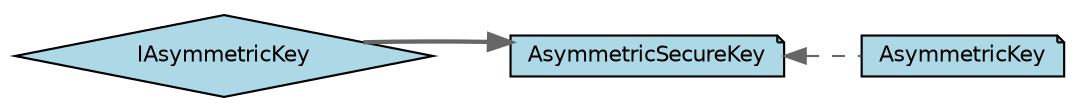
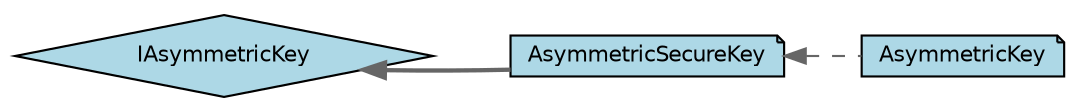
(426, 41) -> (448, 71)
